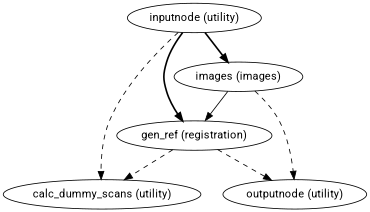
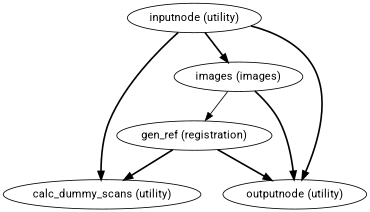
(164, 73) -> (319, 82)
(124, 94) -> (124, 94)
(282, 127) -> (282, 127)
(152, 163) -> (152, 163)
(241, 163) -> (241, 163)
